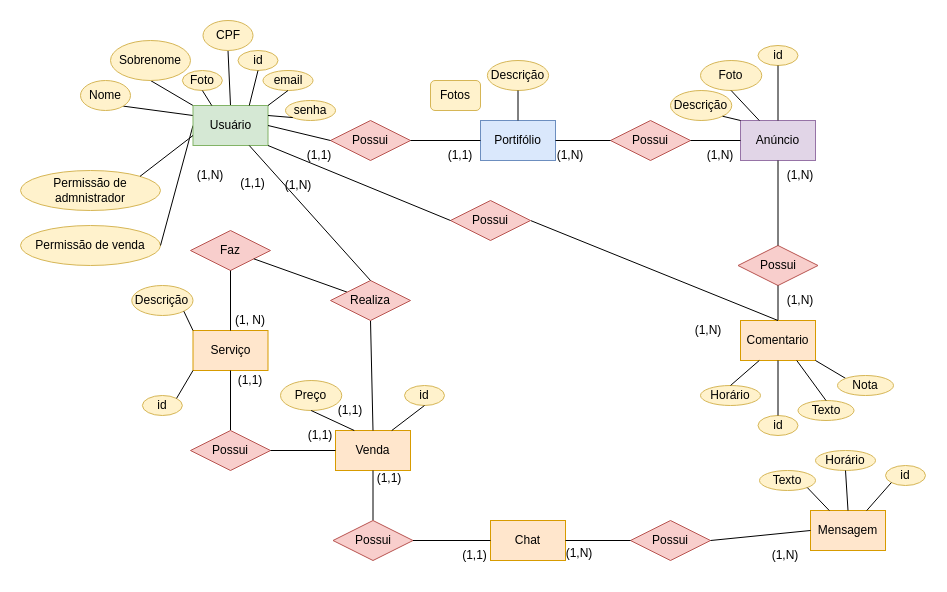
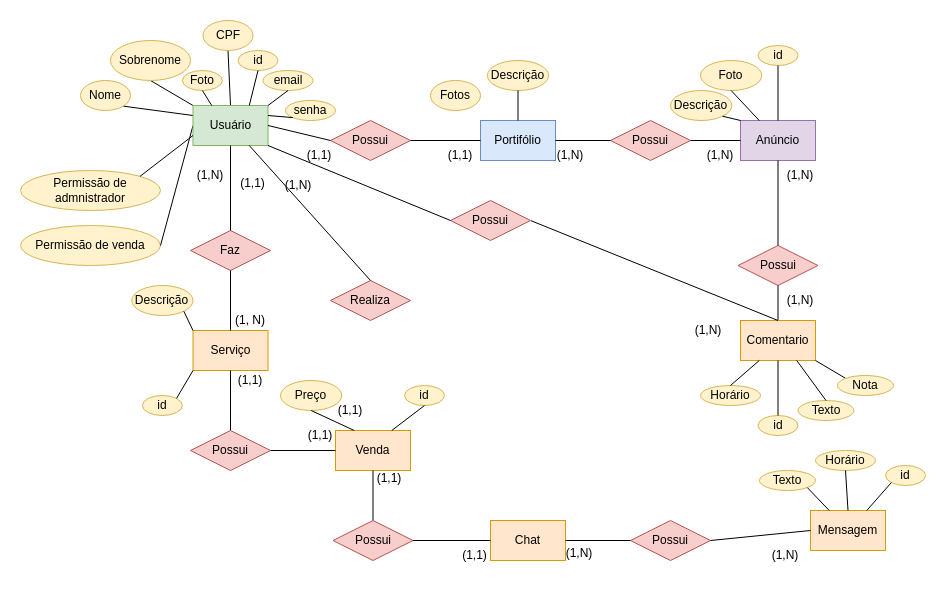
(456, 96) -> (456, 96)
(300, 275) -> (231, 189)
(372, 376) -> none
